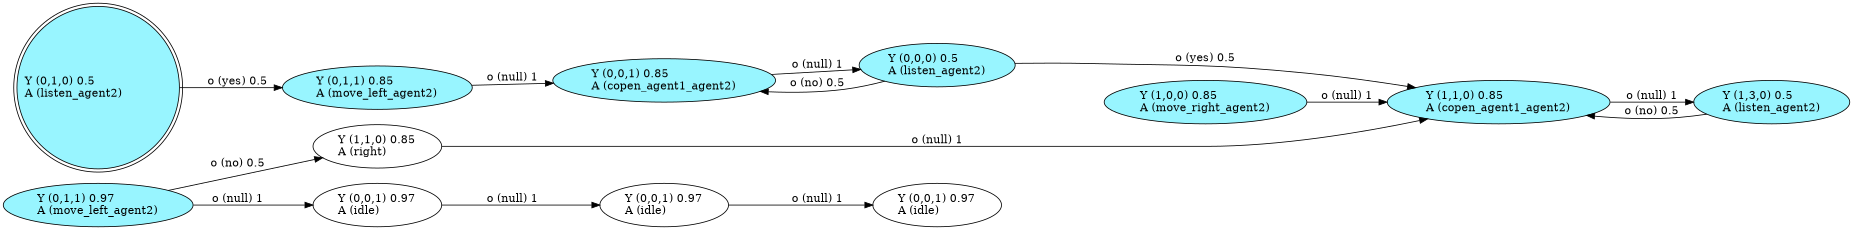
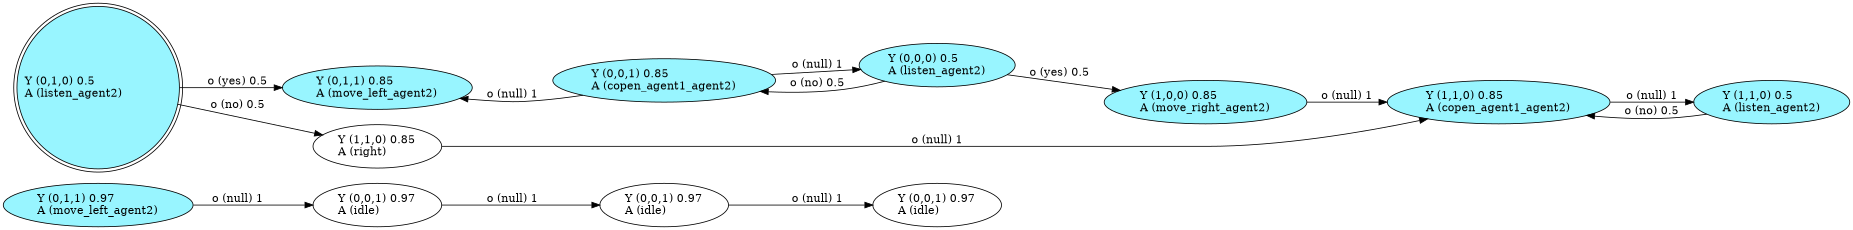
(1212, 66) -> (1060, 82)
(509, 84) -> (526, 101)
(1772, 102) -> (1772, 102)
(242, 175) -> (246, 119)
